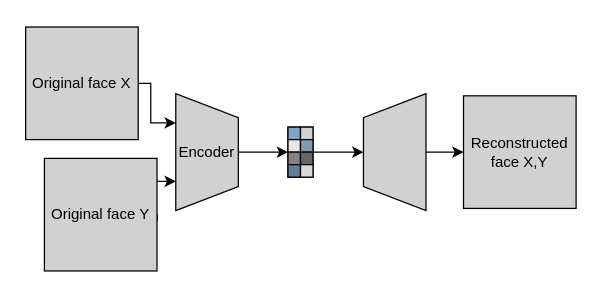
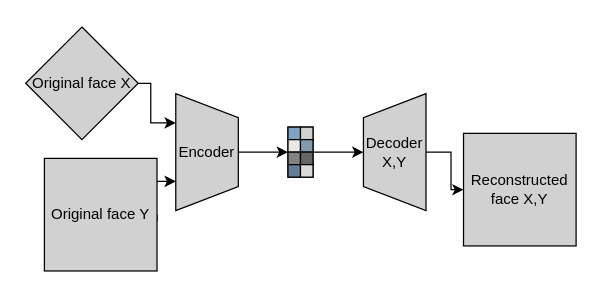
(82, 83) -> (82, 83)
none -> (394, 152)
(519, 152) -> (519, 189)
